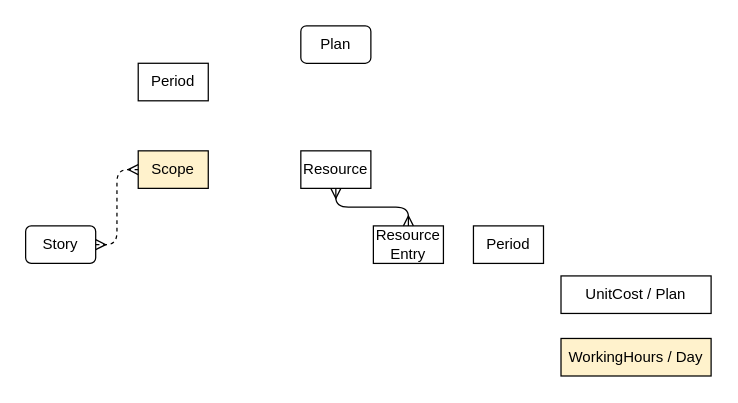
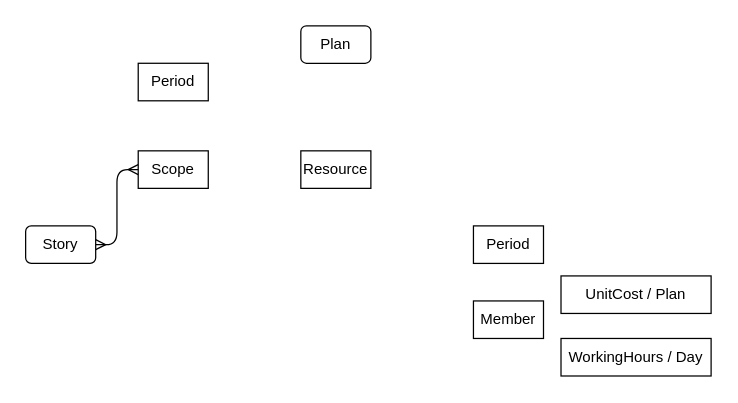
(173, 169) -> (173, 169)
(372, 207) -> none
(117, 208) -> (117, 208)
(408, 244) -> none
none -> (508, 319)
(636, 357) -> (636, 357)
